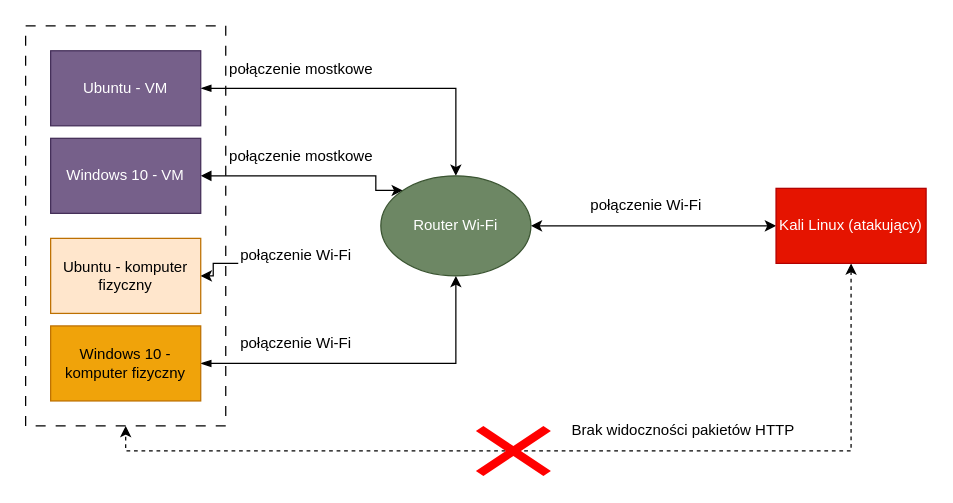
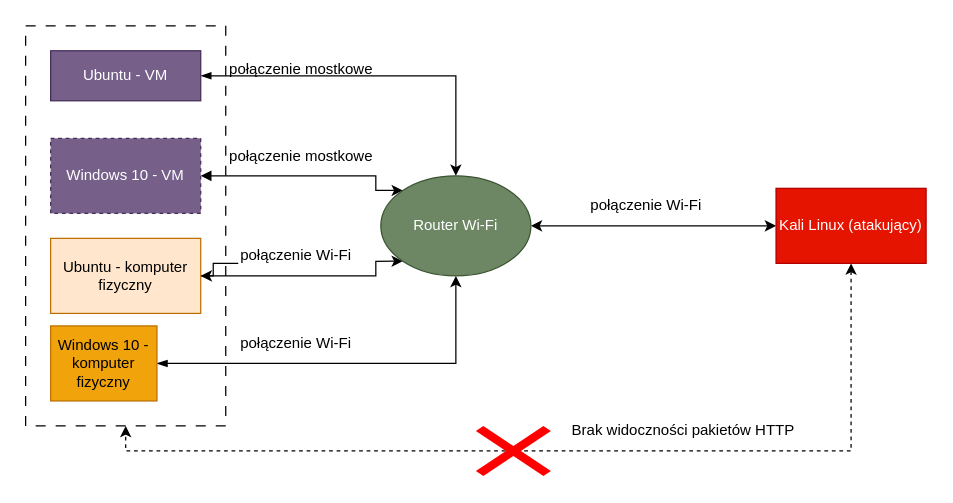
(126, 88) -> (126, 76)
(126, 176) -> (126, 176)
none -> (311, 276)
(126, 363) -> (104, 363)
